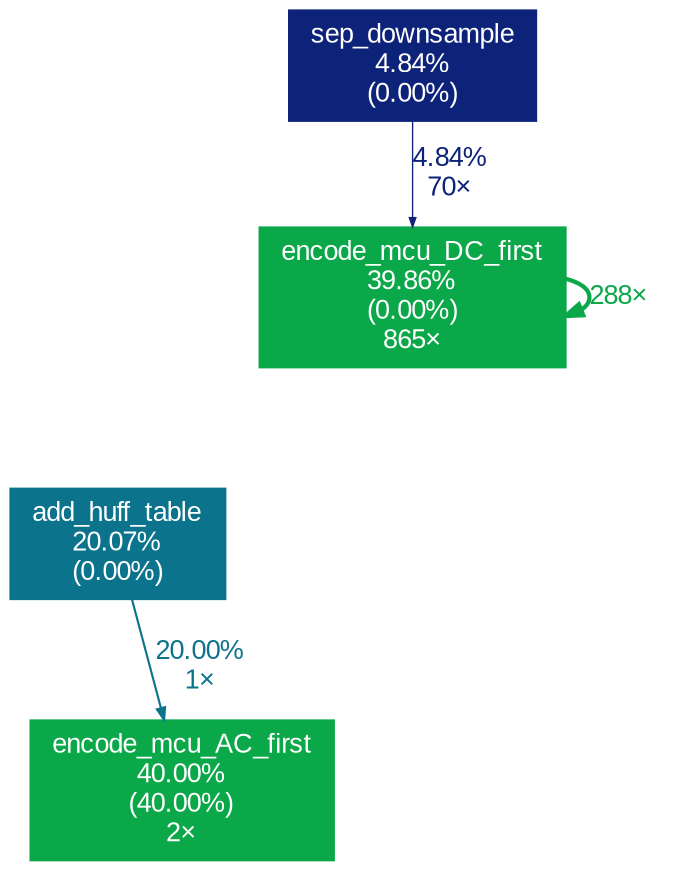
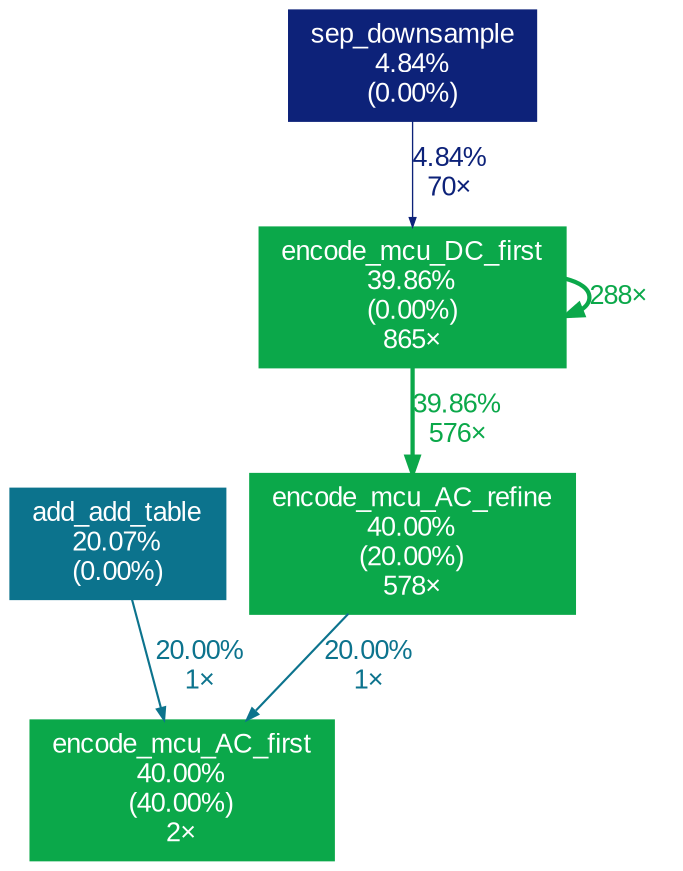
(118, 544) -> (118, 544)
none -> (413, 544)
